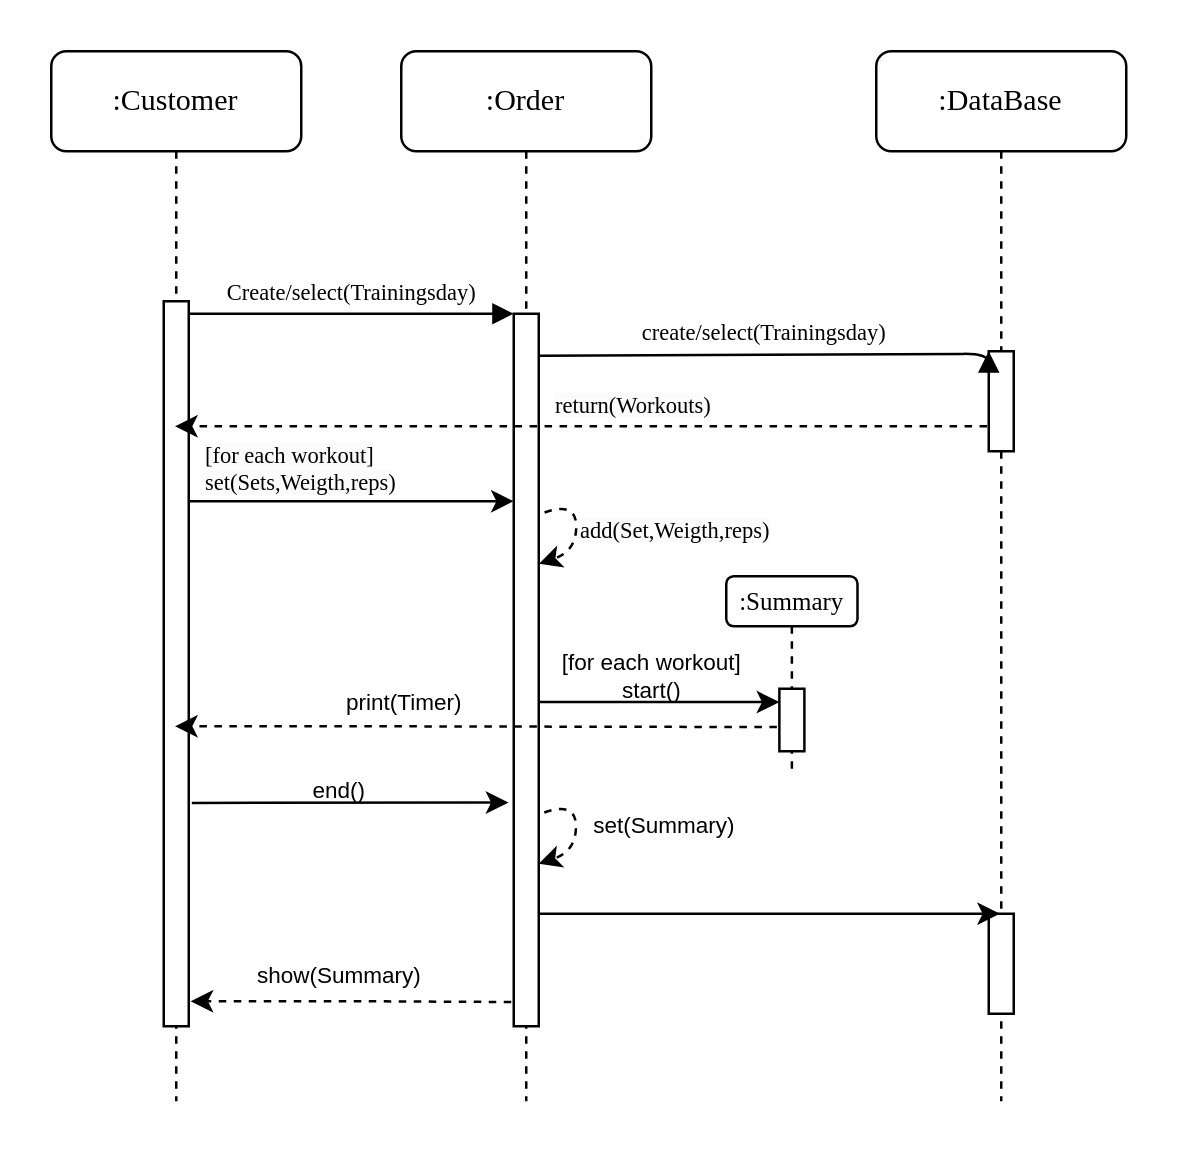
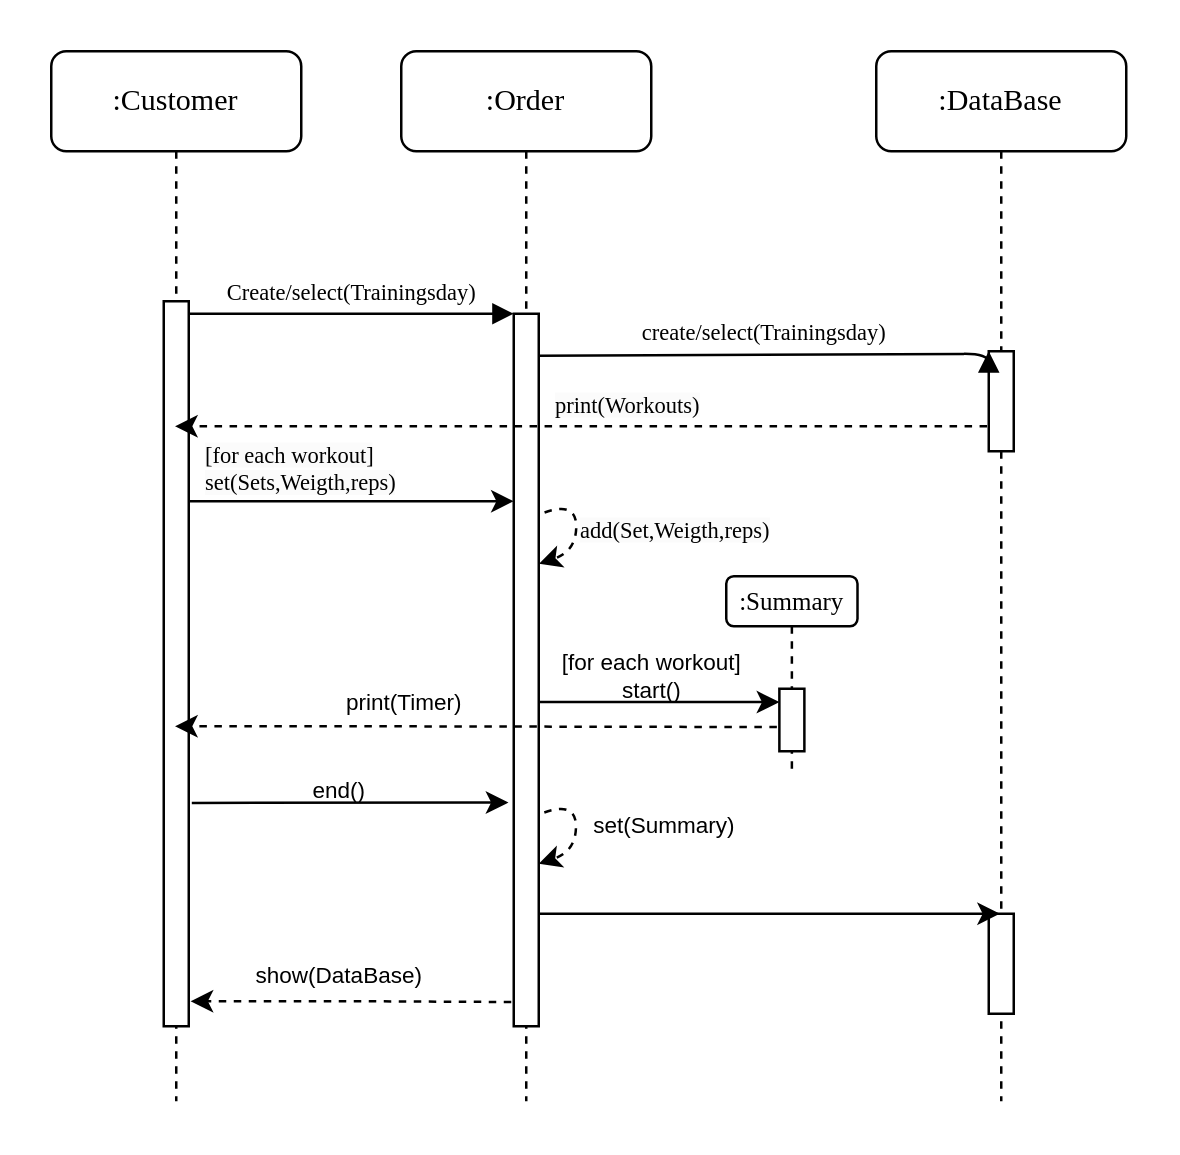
(657, 407) -> (648, 407)
(340, 976) -> (340, 976)
